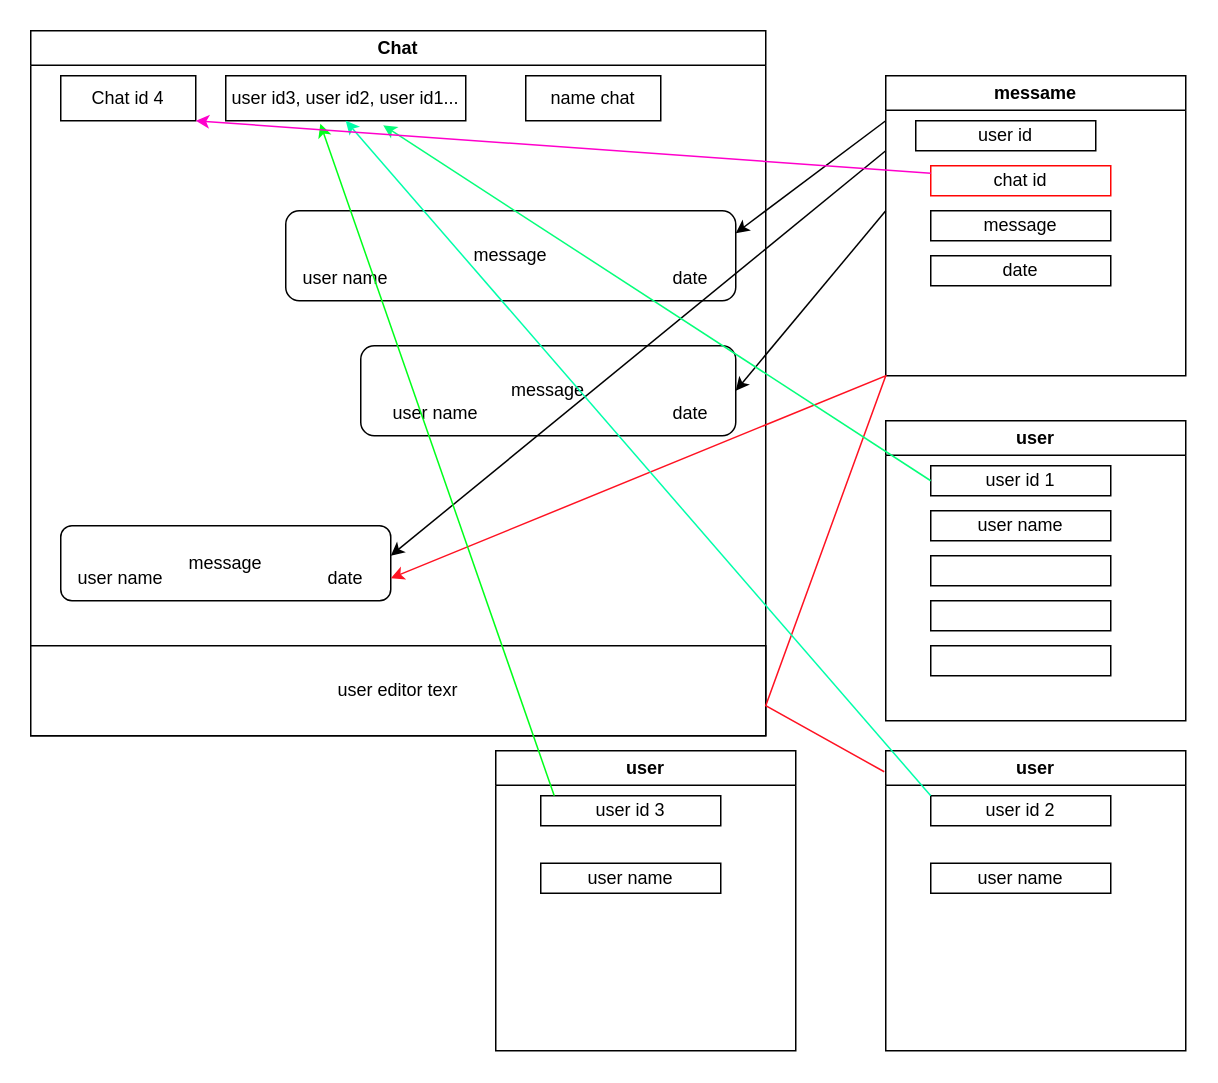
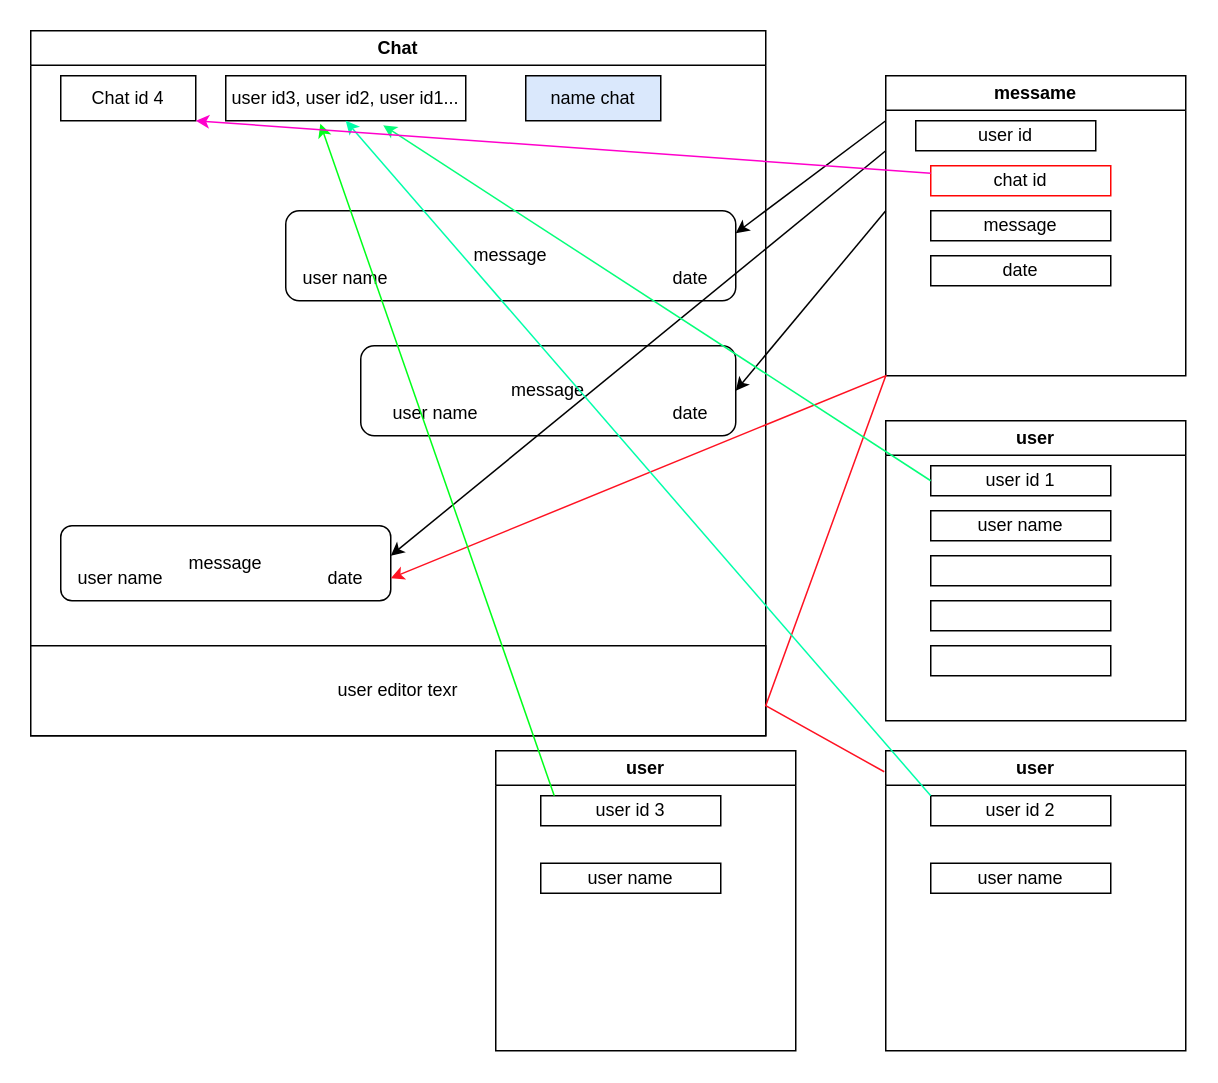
(593, 98) -> (593, 98)
